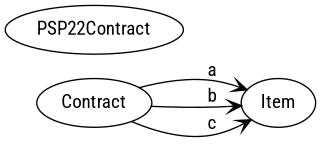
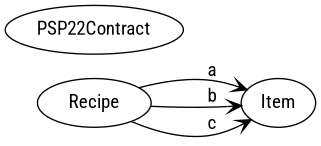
(94, 103) -> (94, 103)
